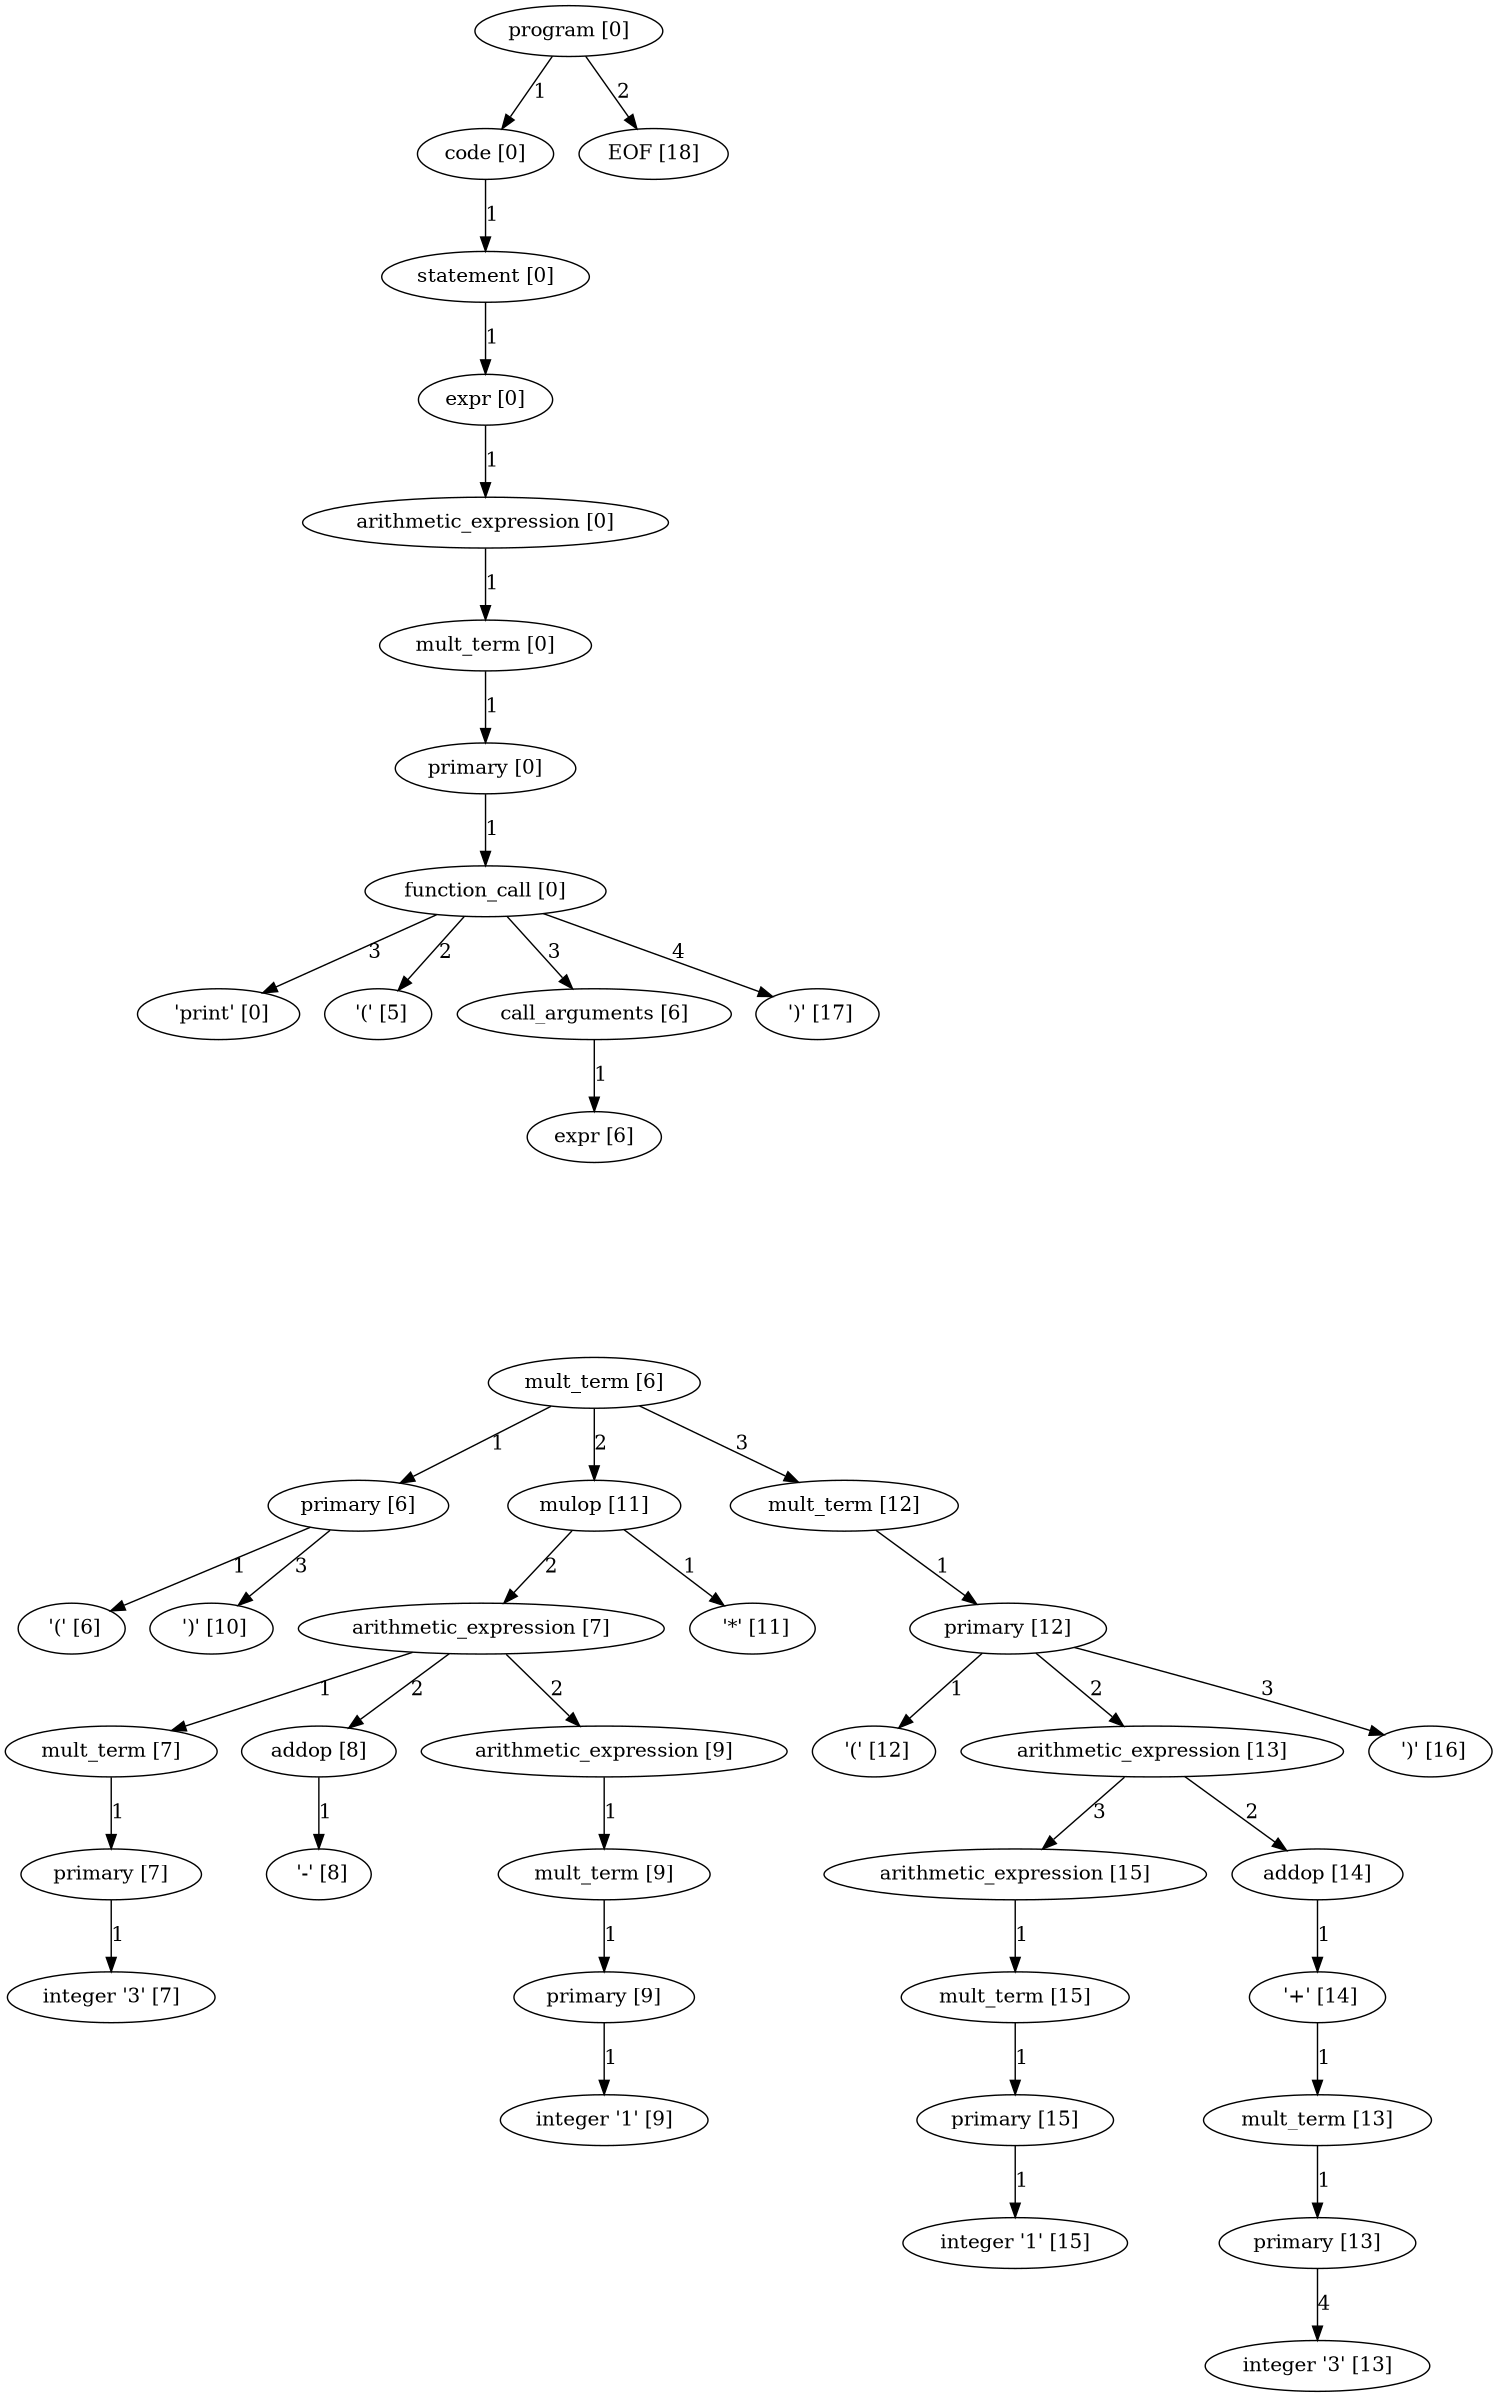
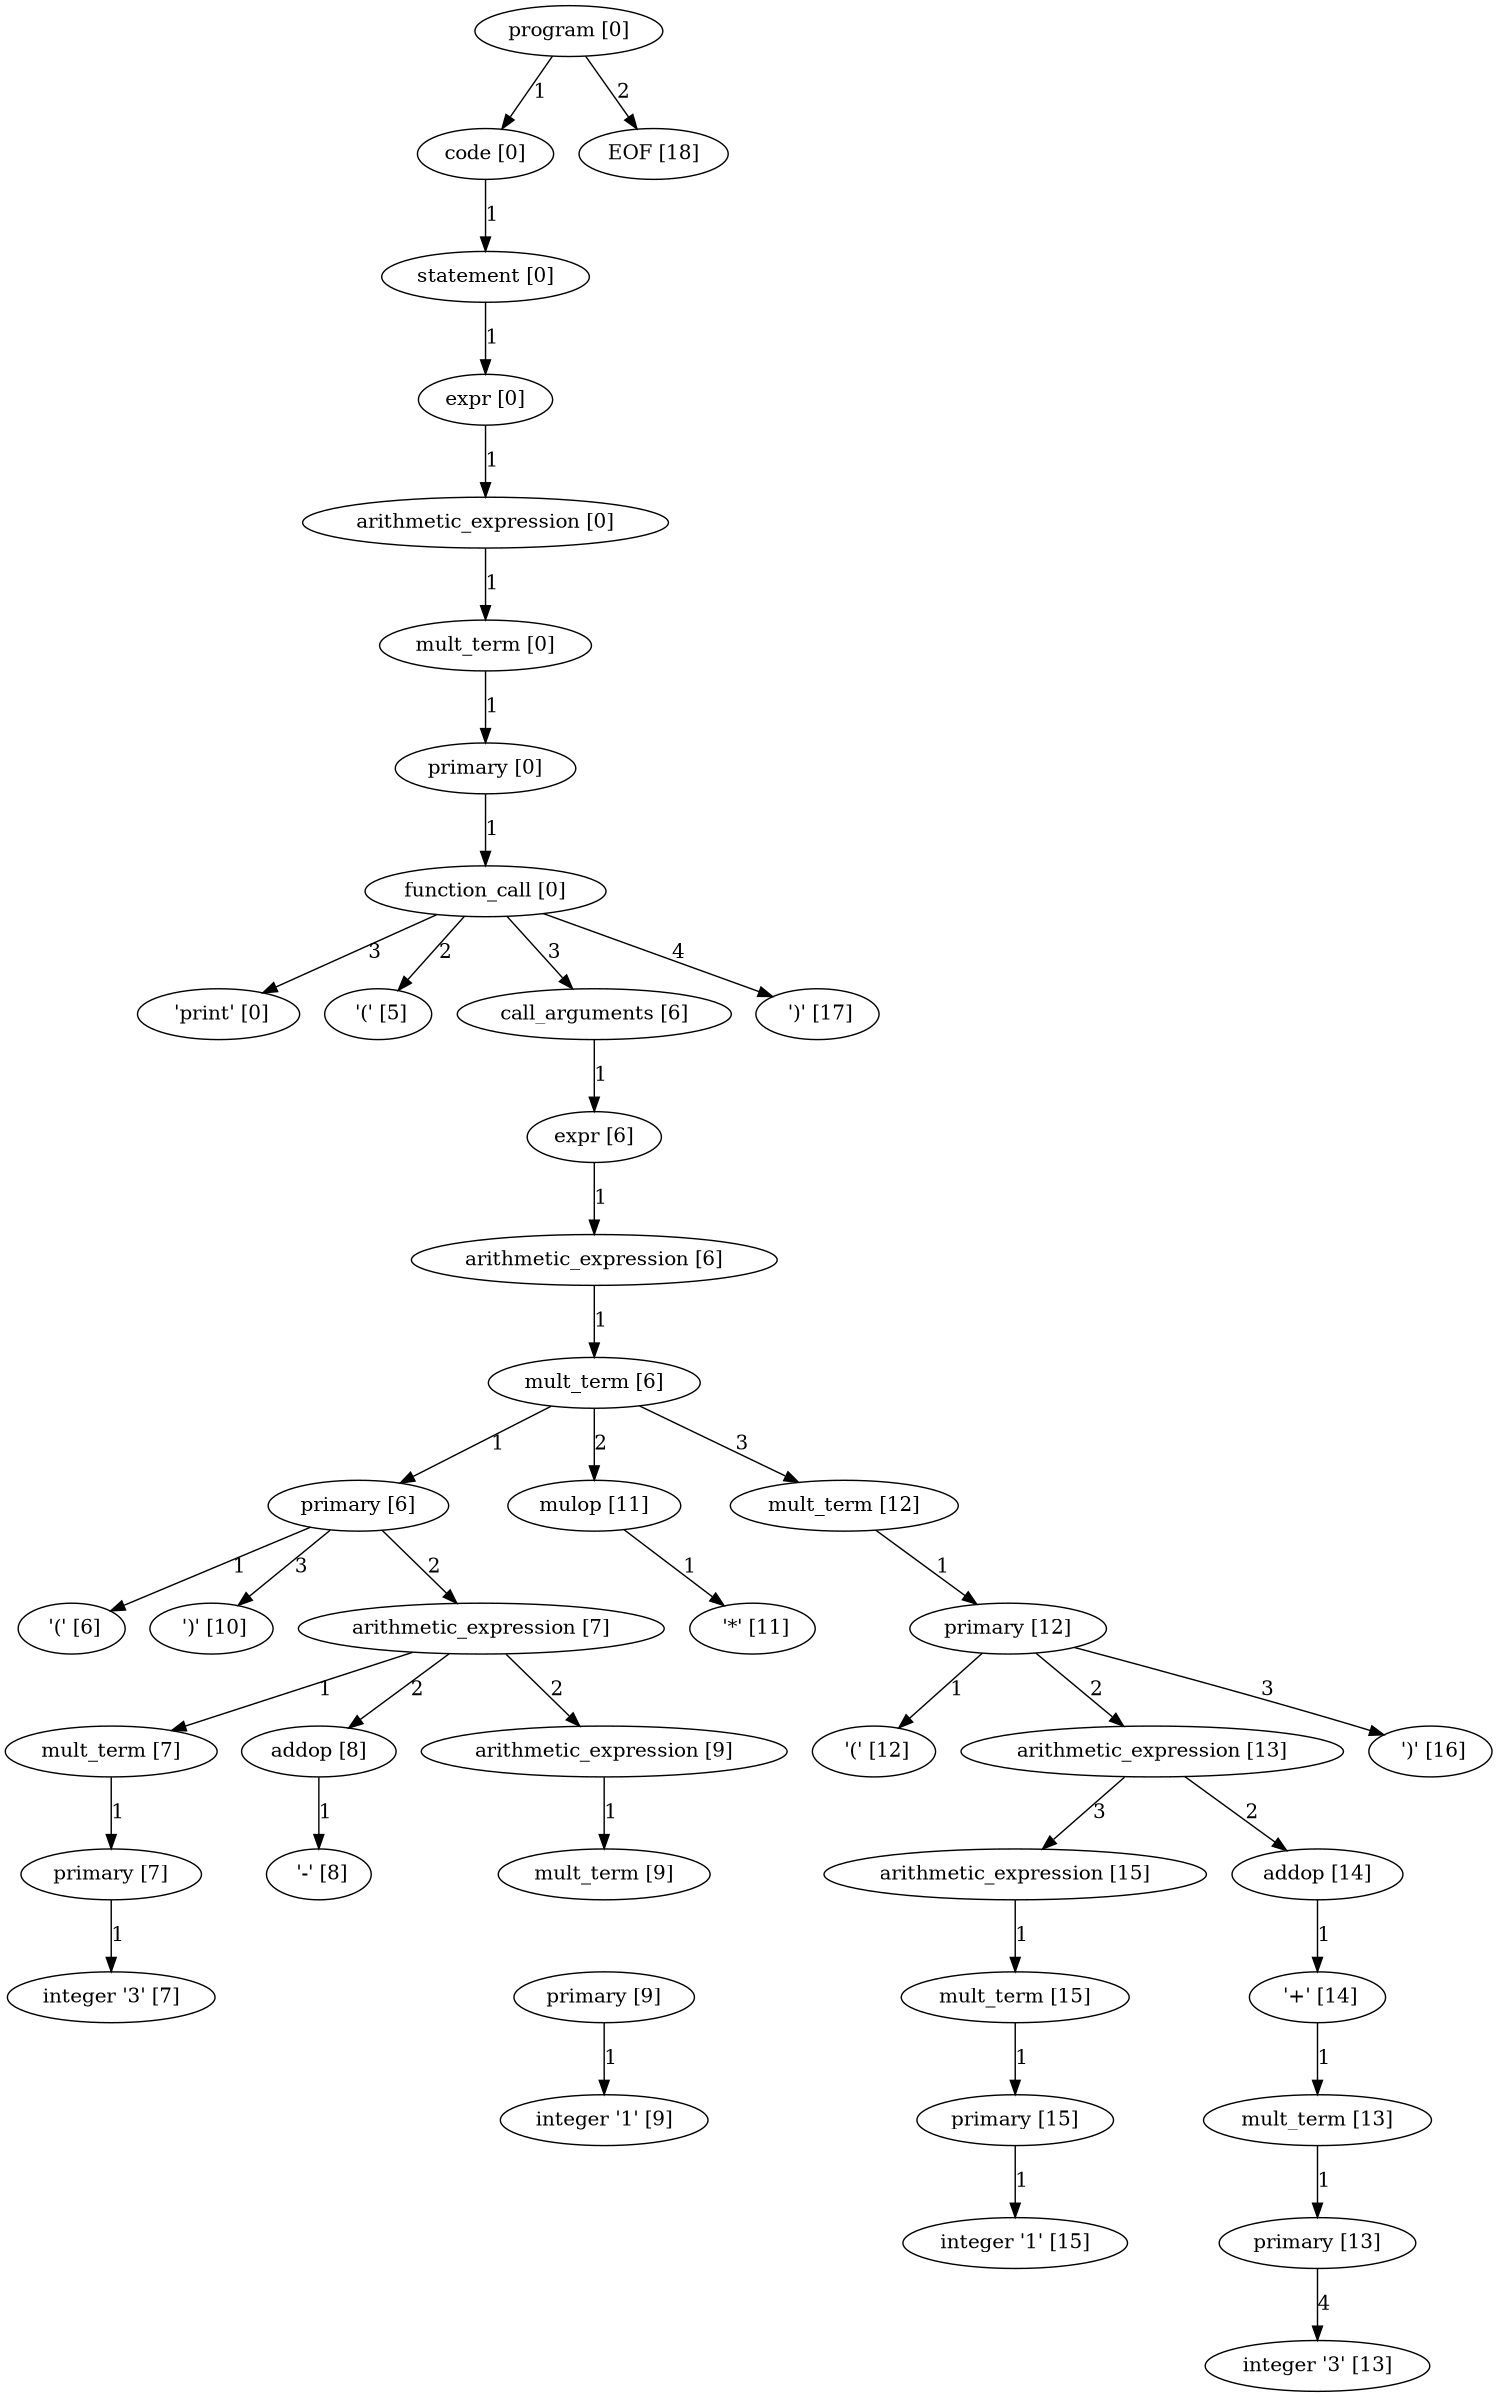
none -> (594, 1260)
(543, 1562) -> (414, 1562)
(604, 1929) -> none
